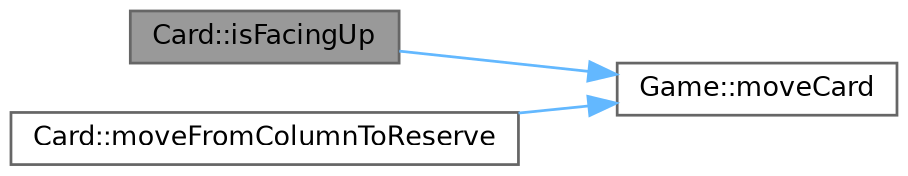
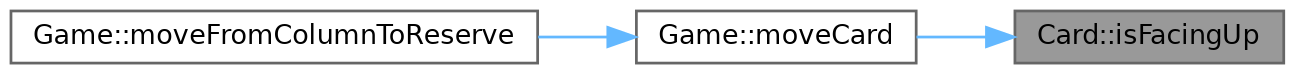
(494, 61) -> (951, 37)
(265, 139) -> (274, 37)
